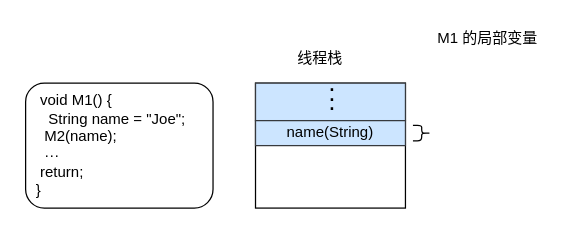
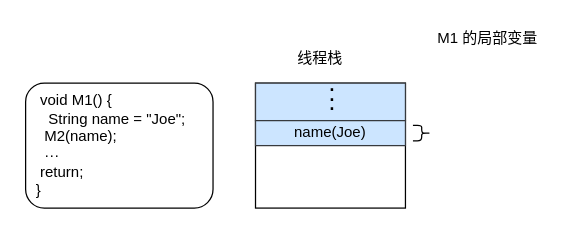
(331, 133) -> (331, 133)
